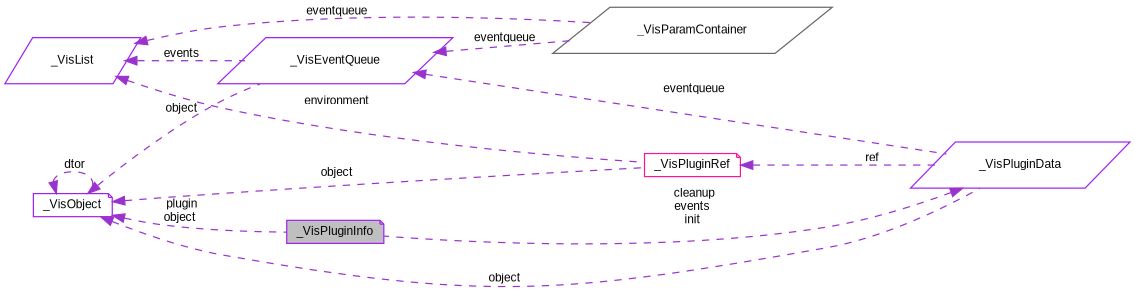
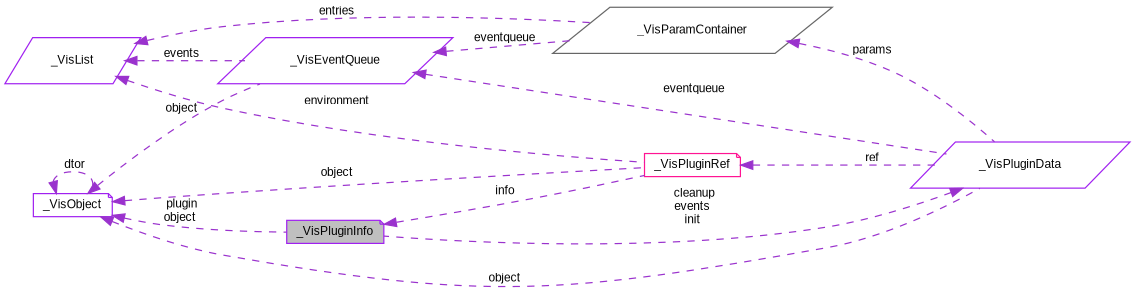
(335, 12) -> (335, 12)
none -> (904, 77)
none -> (521, 201)
